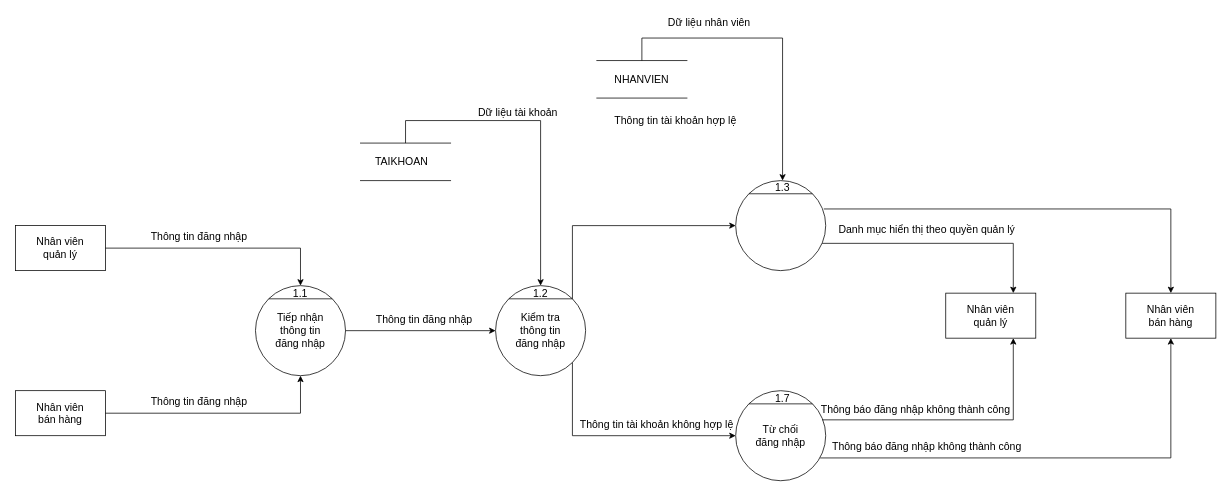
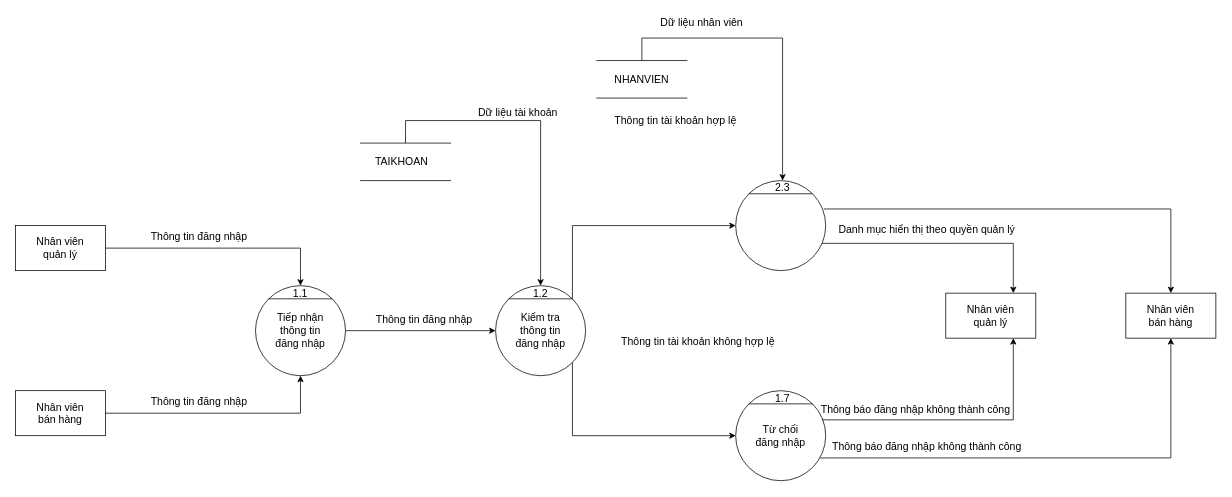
(709, 23) -> (702, 23)
(782, 188) -> (782, 188)
(657, 424) -> (698, 342)
